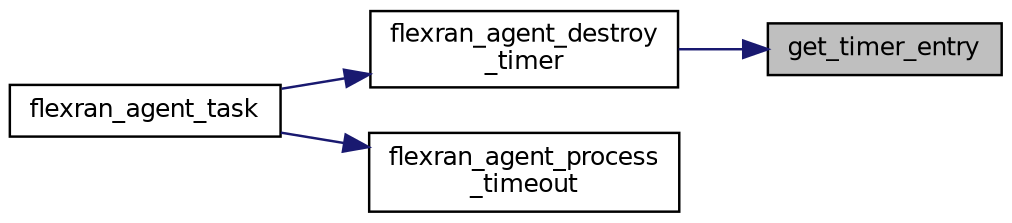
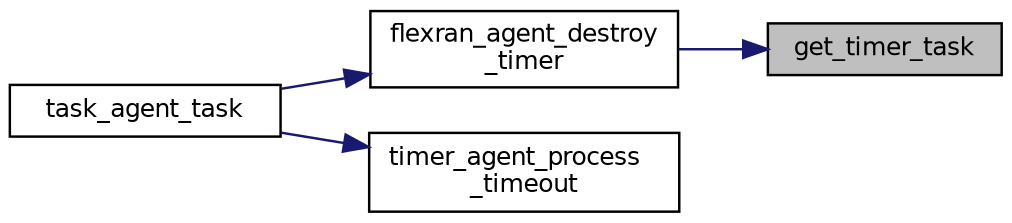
(885, 49) -> (885, 49)
(145, 111) -> (145, 111)
(524, 172) -> (524, 172)
